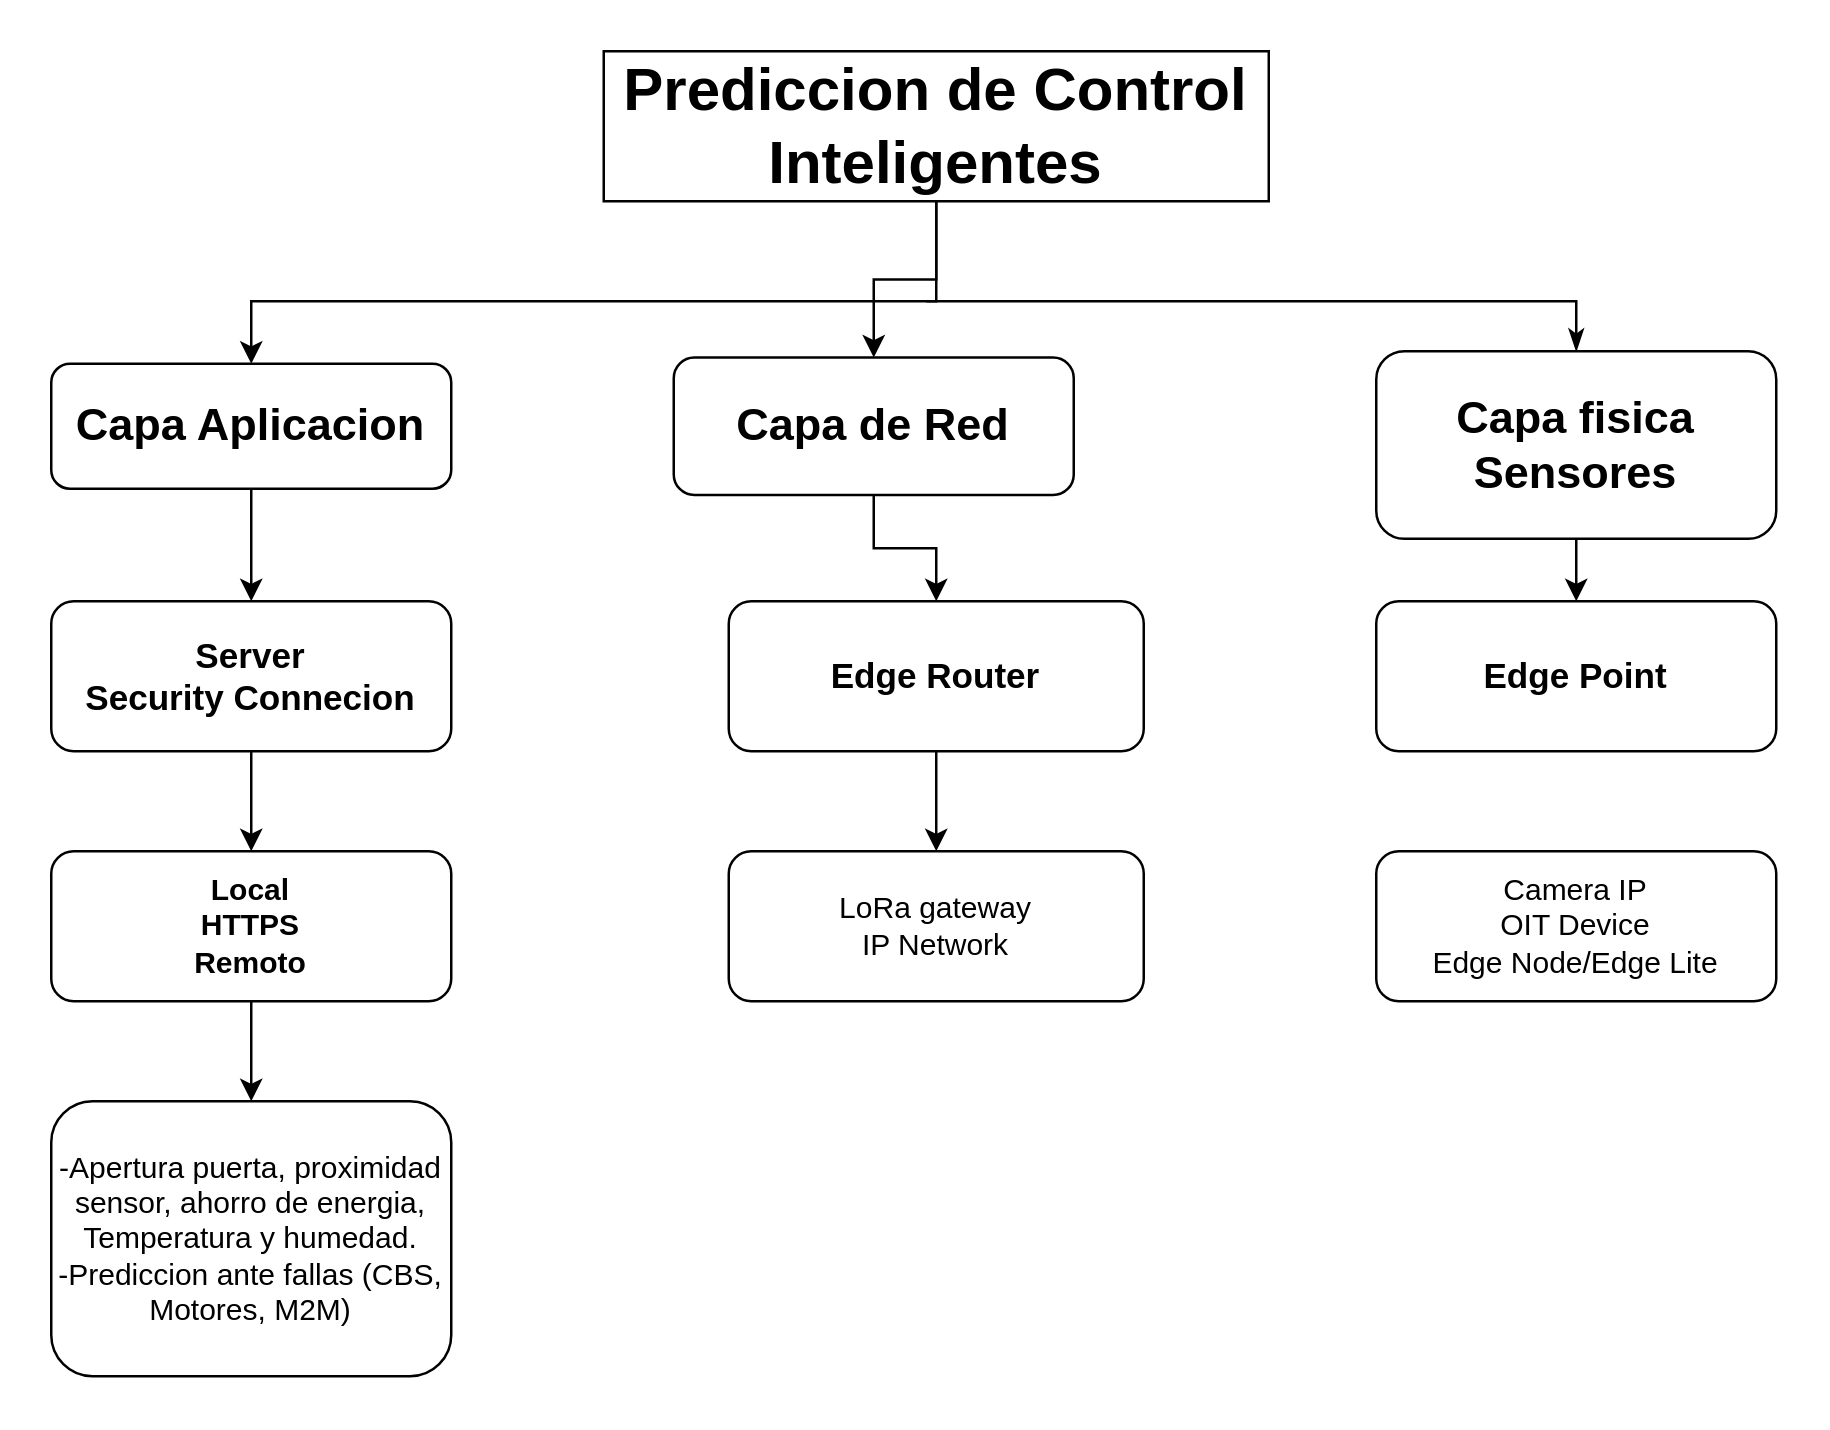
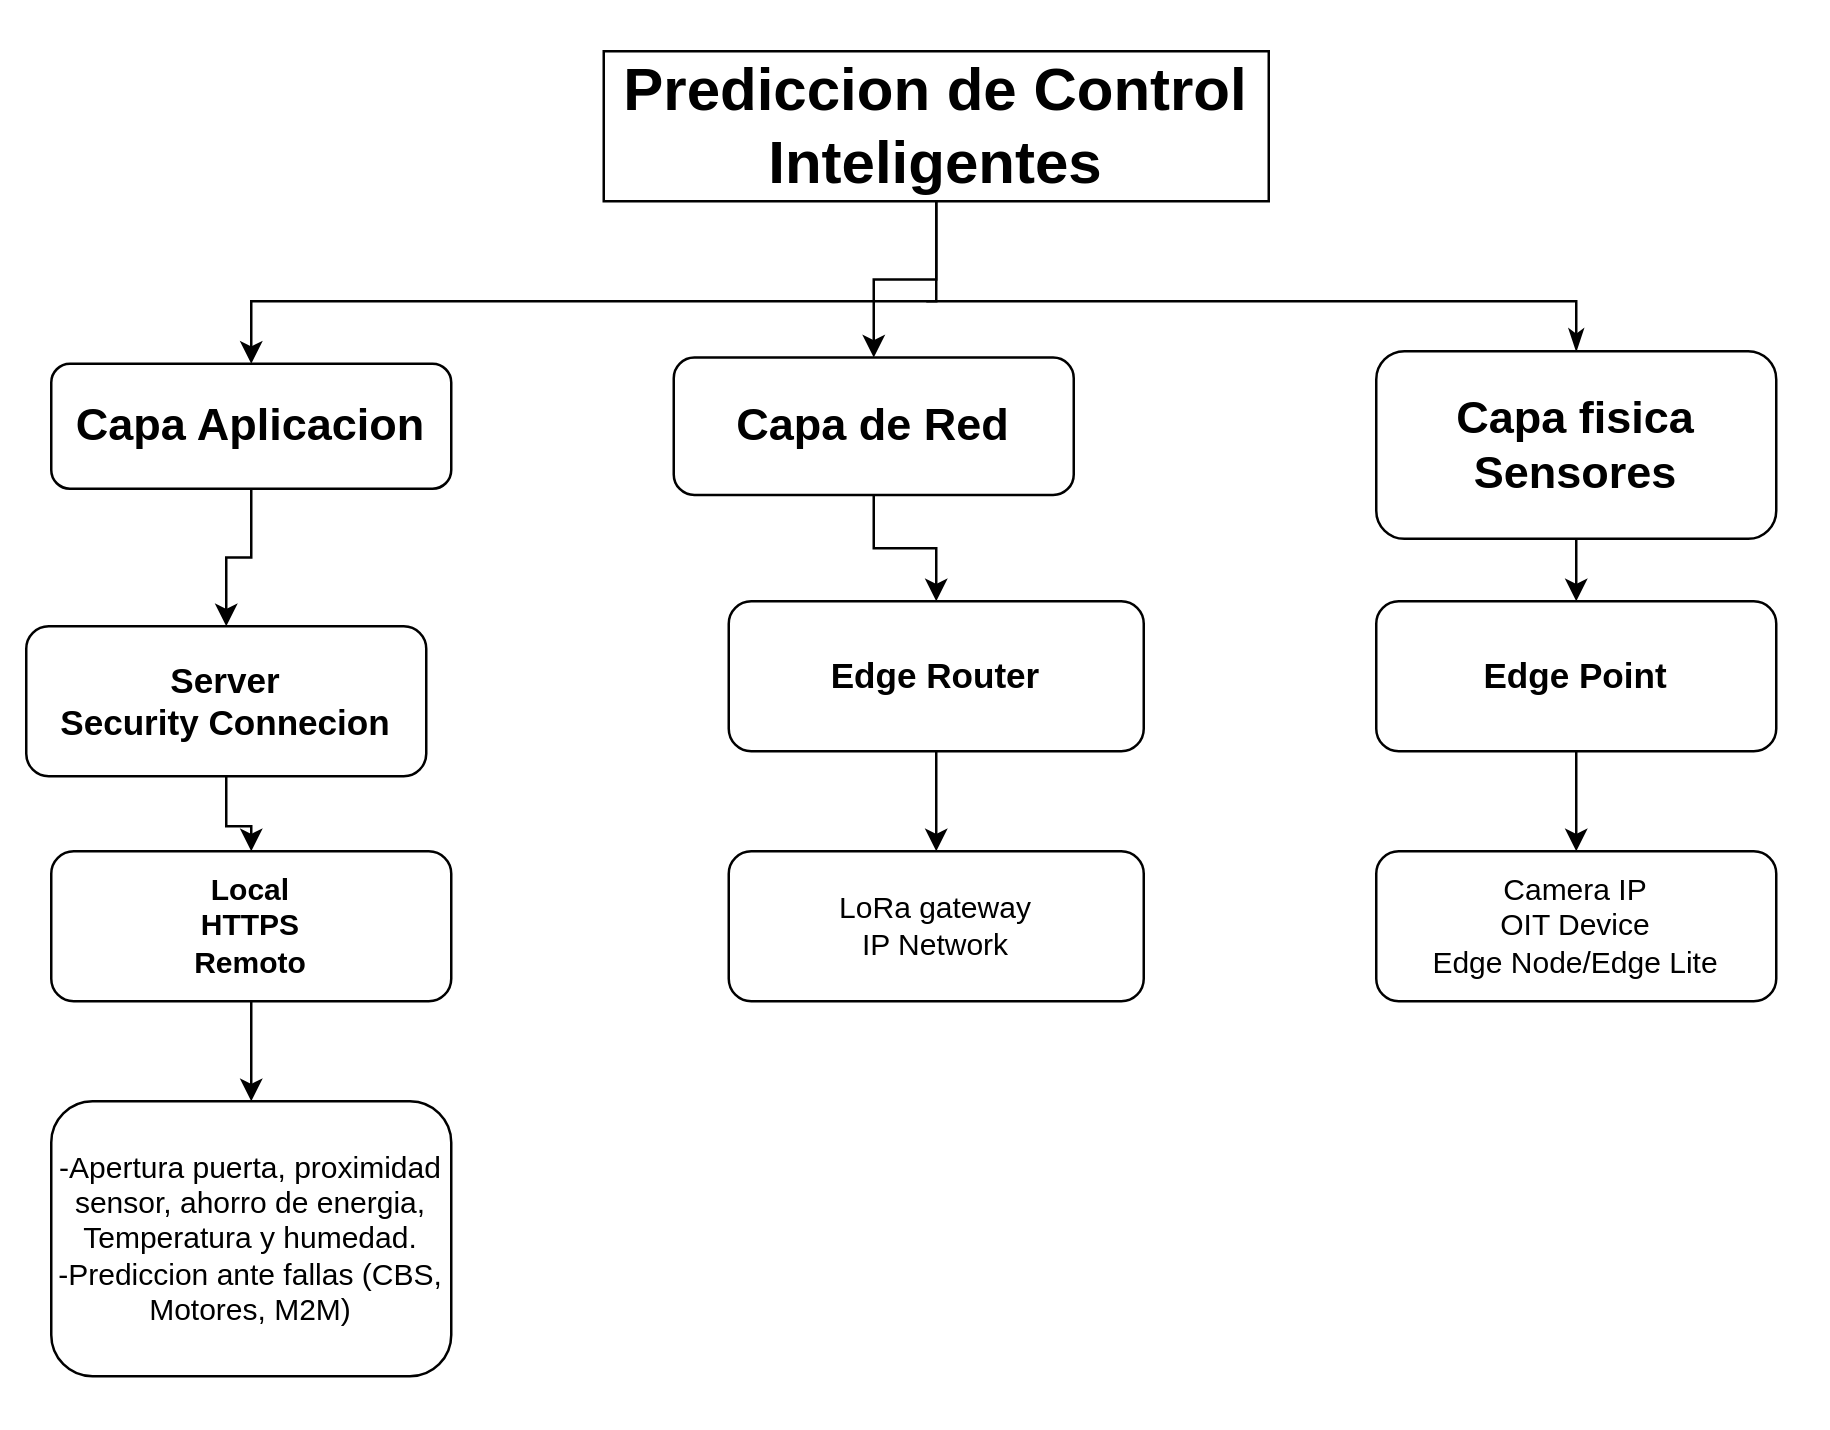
(251, 676) -> (226, 701)
none -> (1576, 793)
